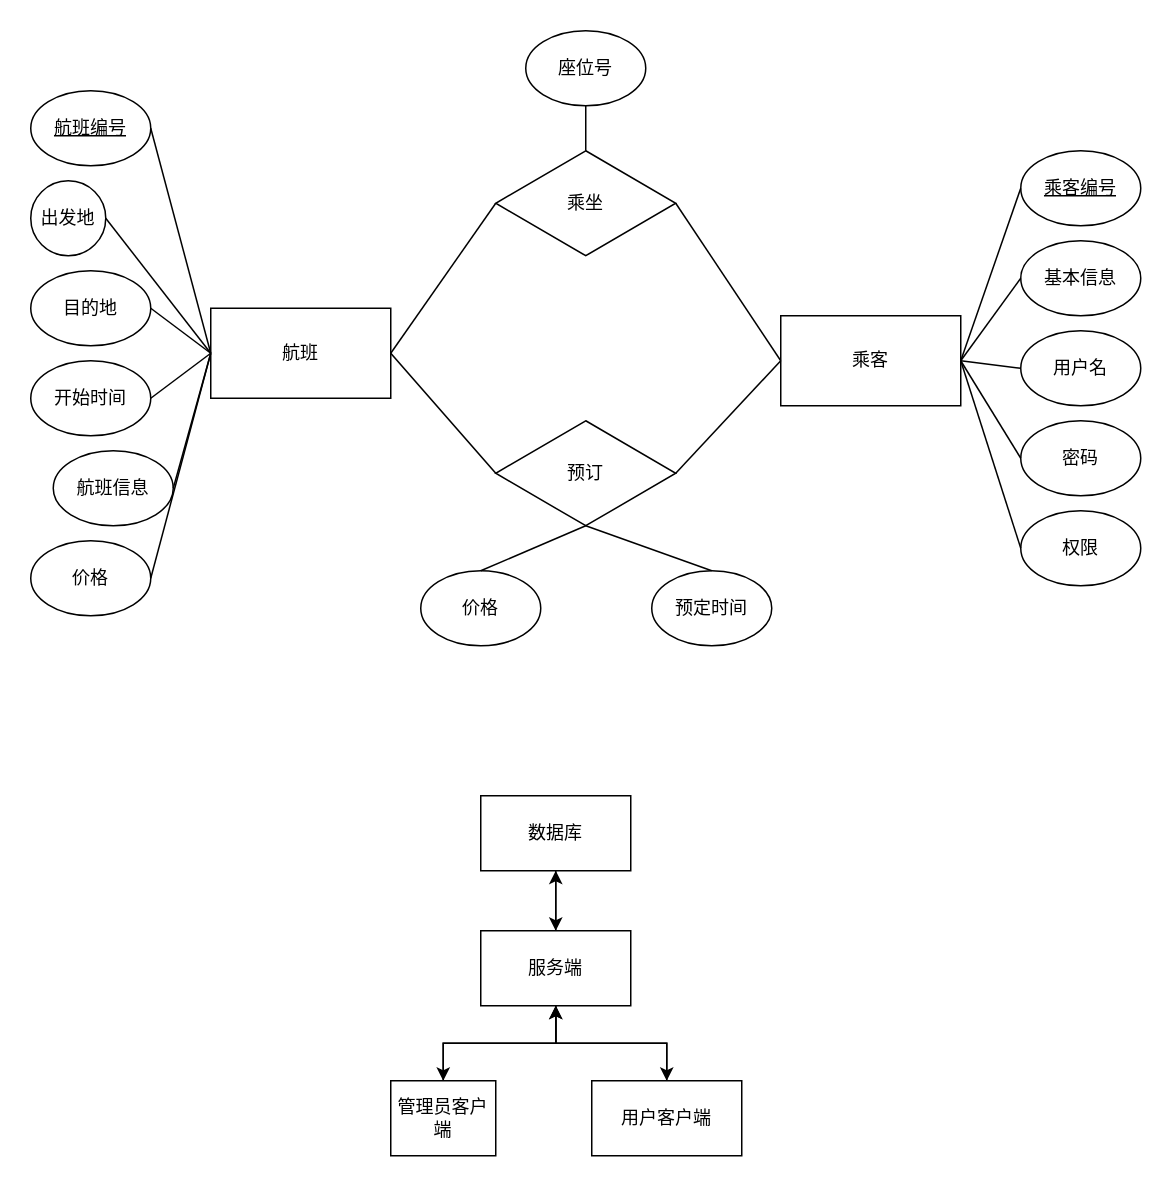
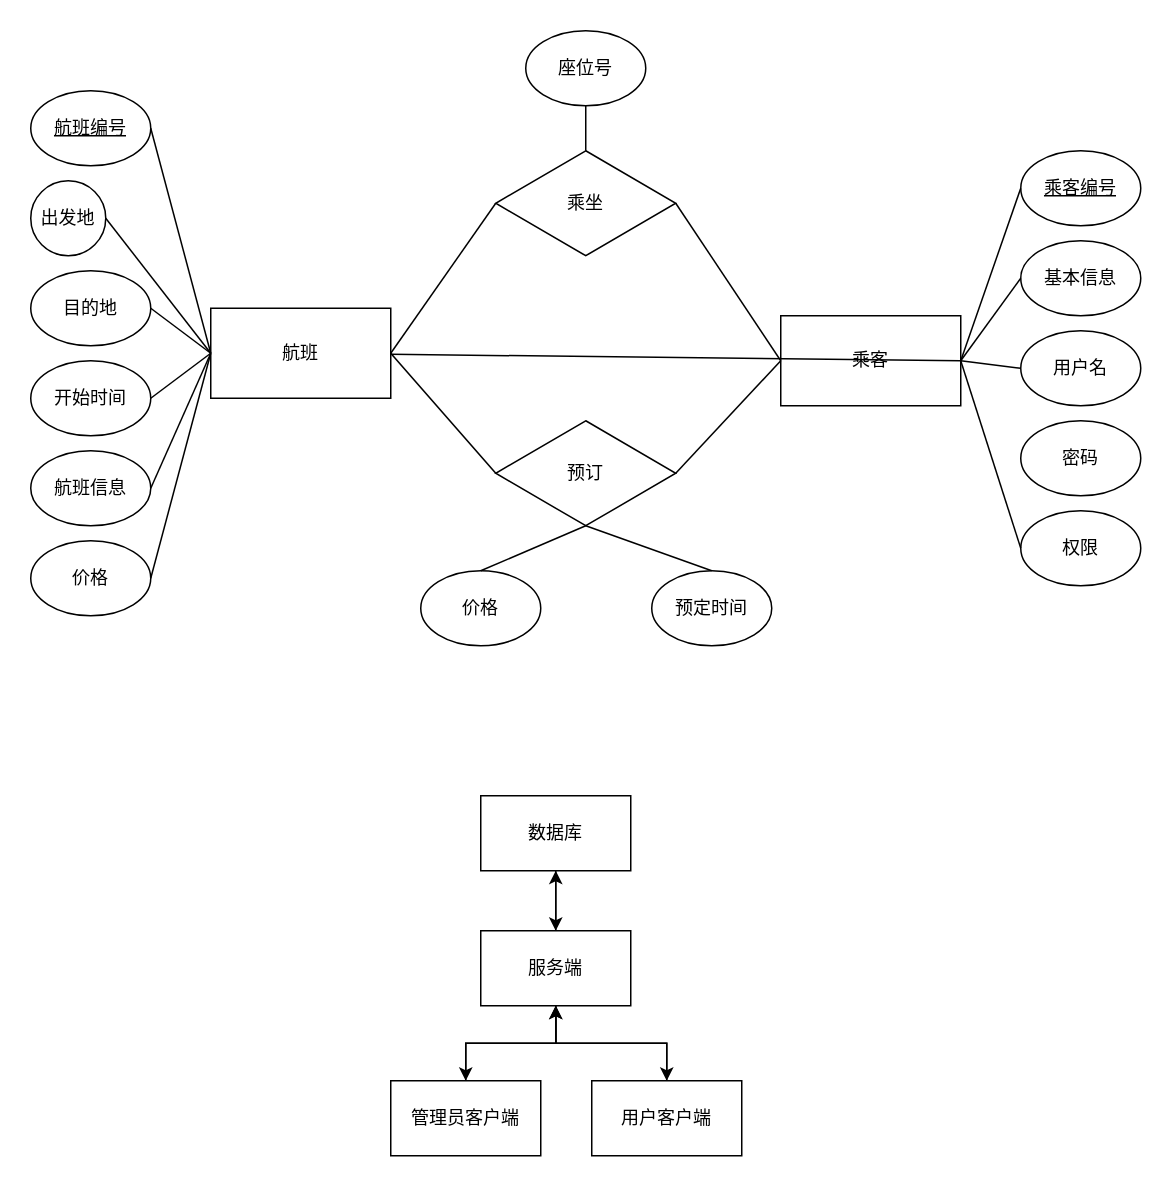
(993, 414) -> (676, 358)
(113, 488) -> (91, 488)
(443, 1118) -> (466, 1118)
